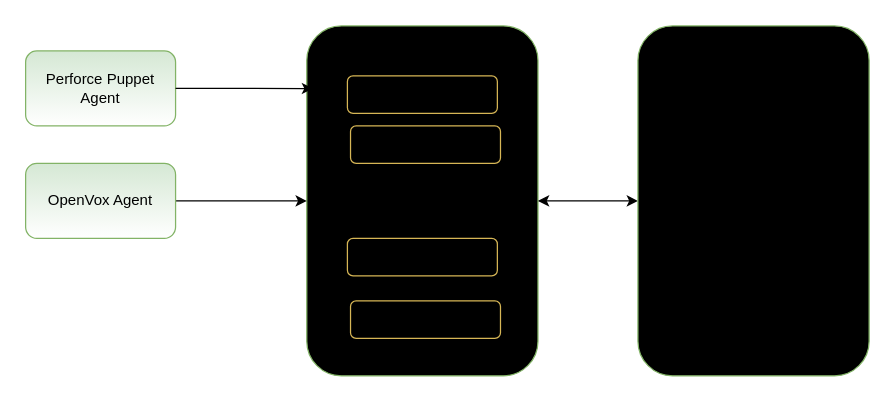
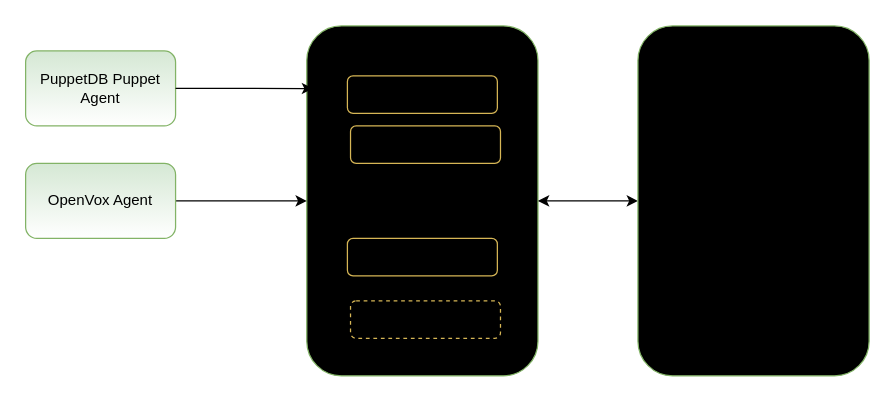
(101, 88) -> (101, 88)
(426, 319) -> (426, 319)
